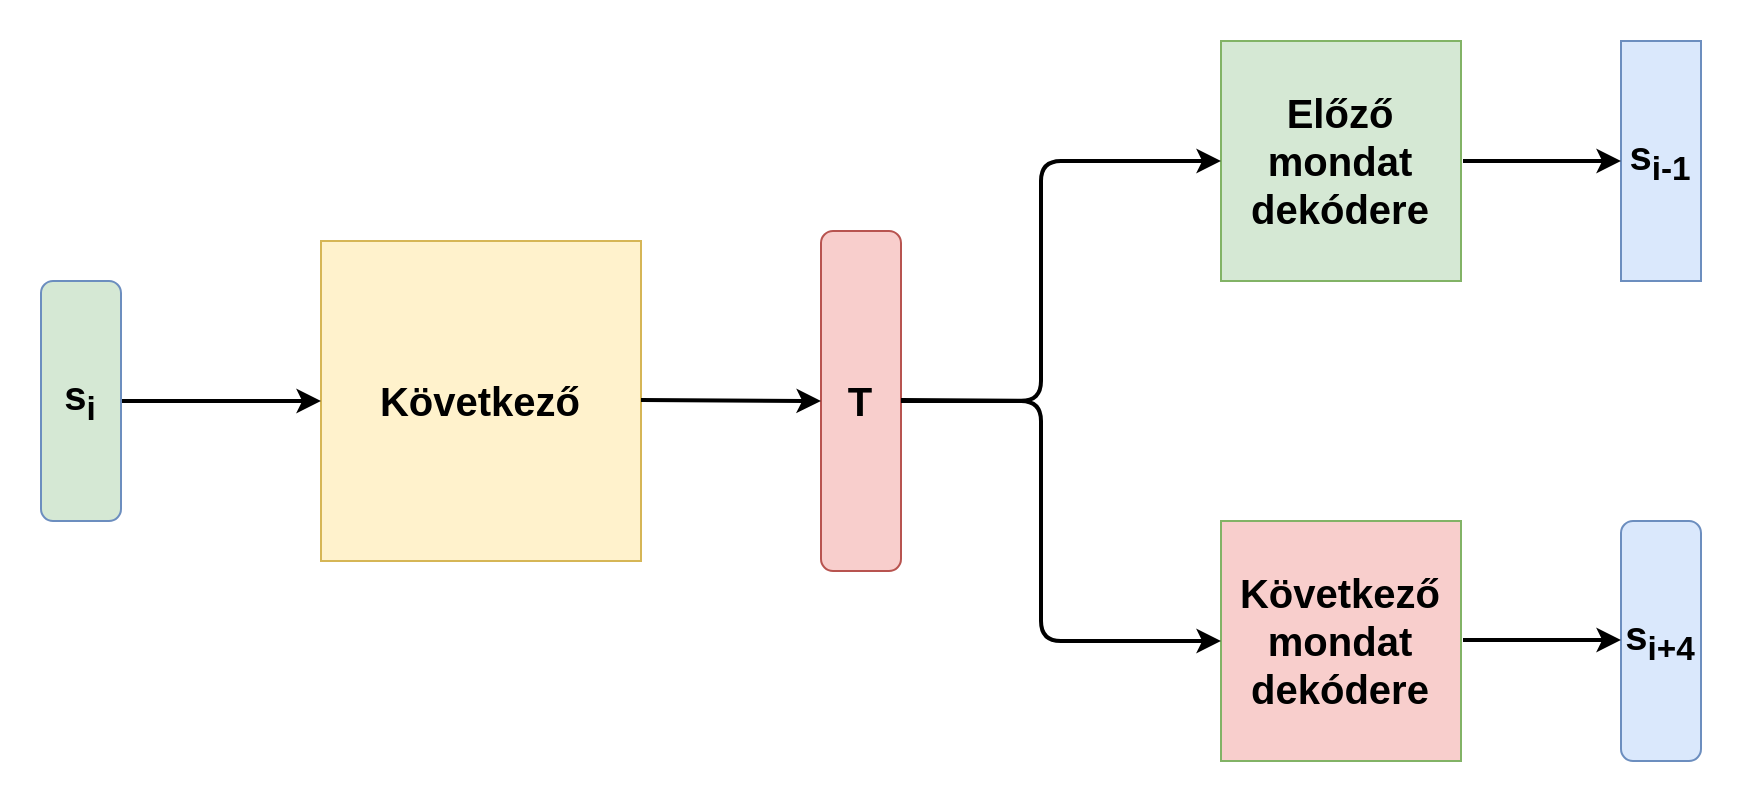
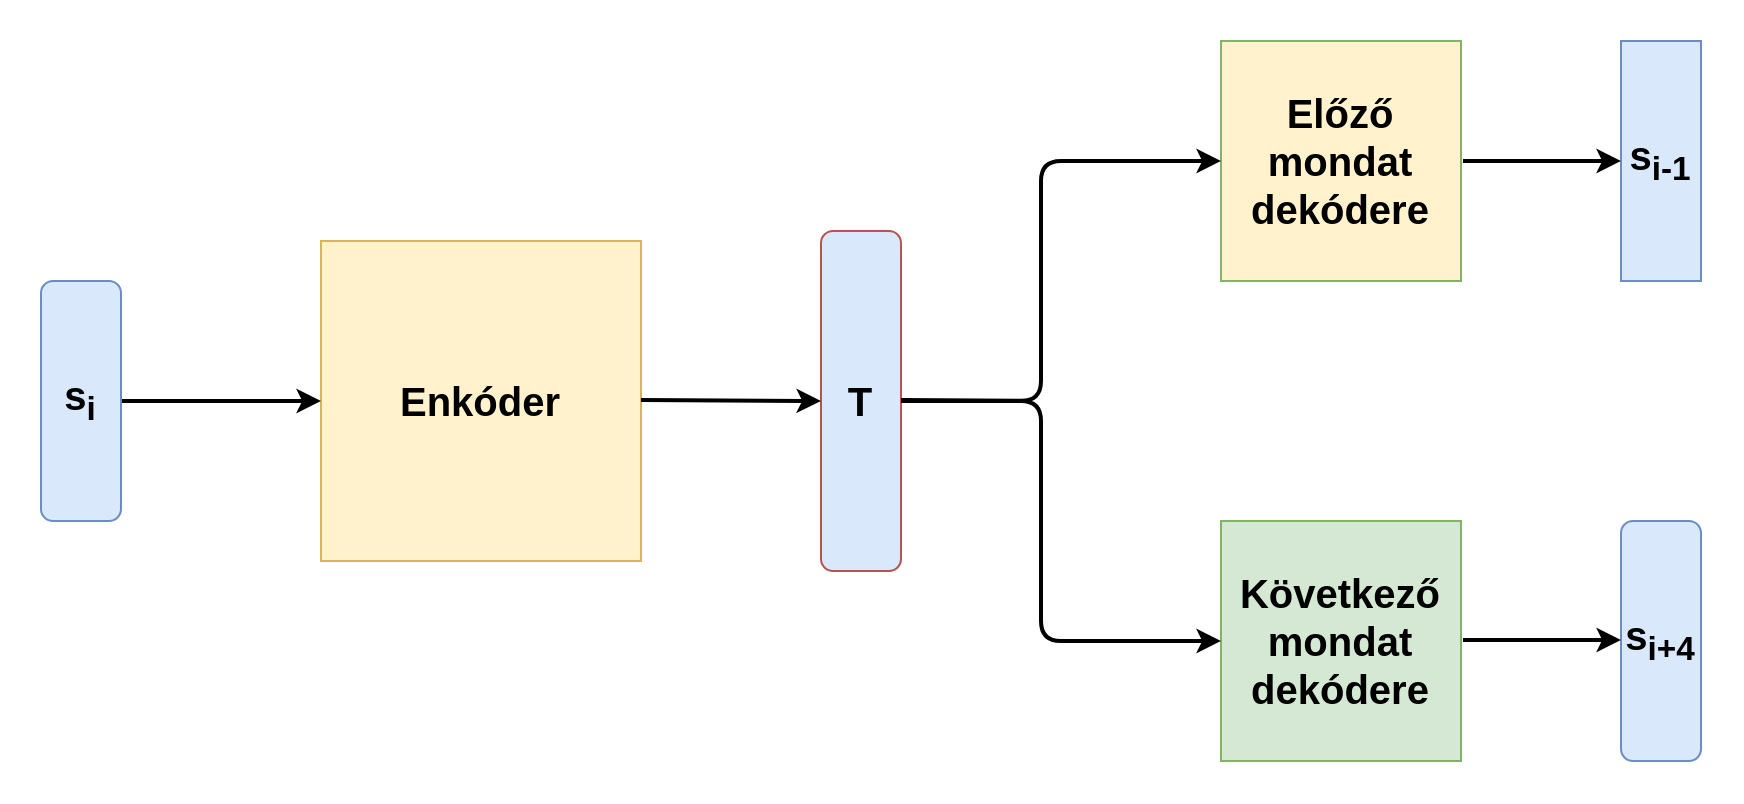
(1341, 161) -> (1341, 161)
(81, 401) -> (81, 401)
(481, 401) -> (481, 401)
(861, 401) -> (861, 401)
(1341, 641) -> (1341, 641)
